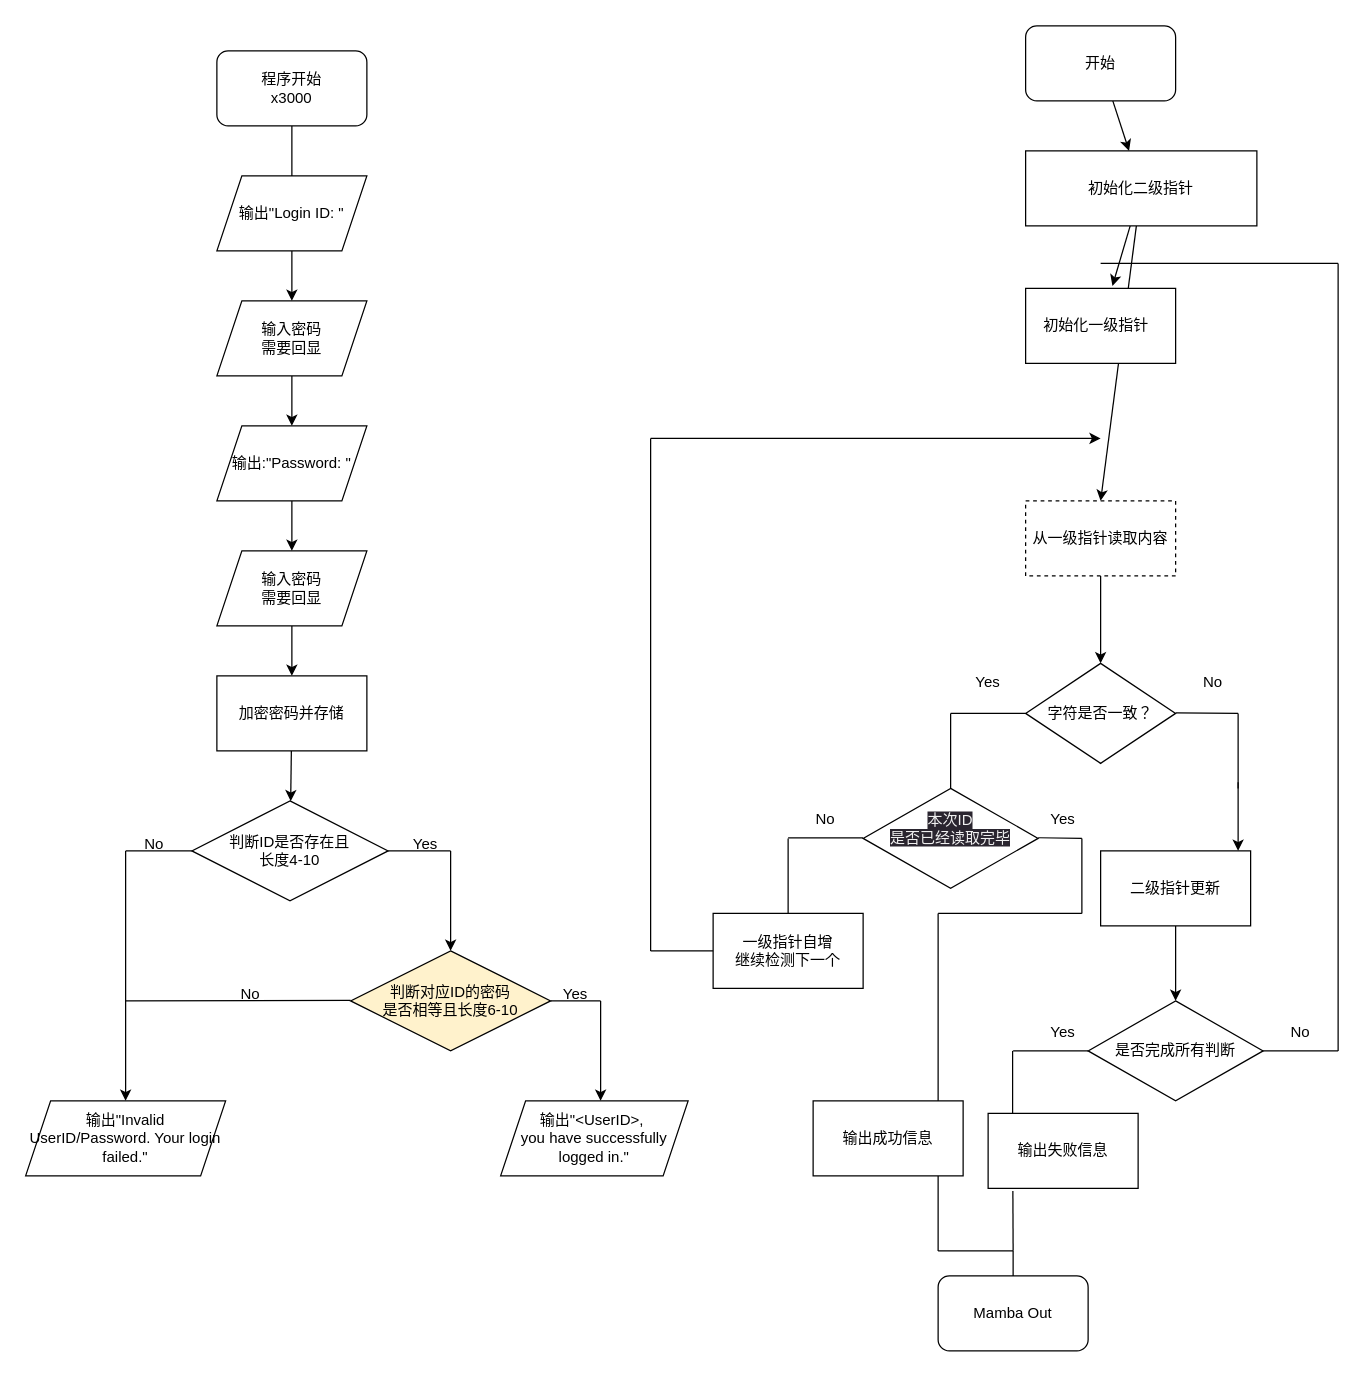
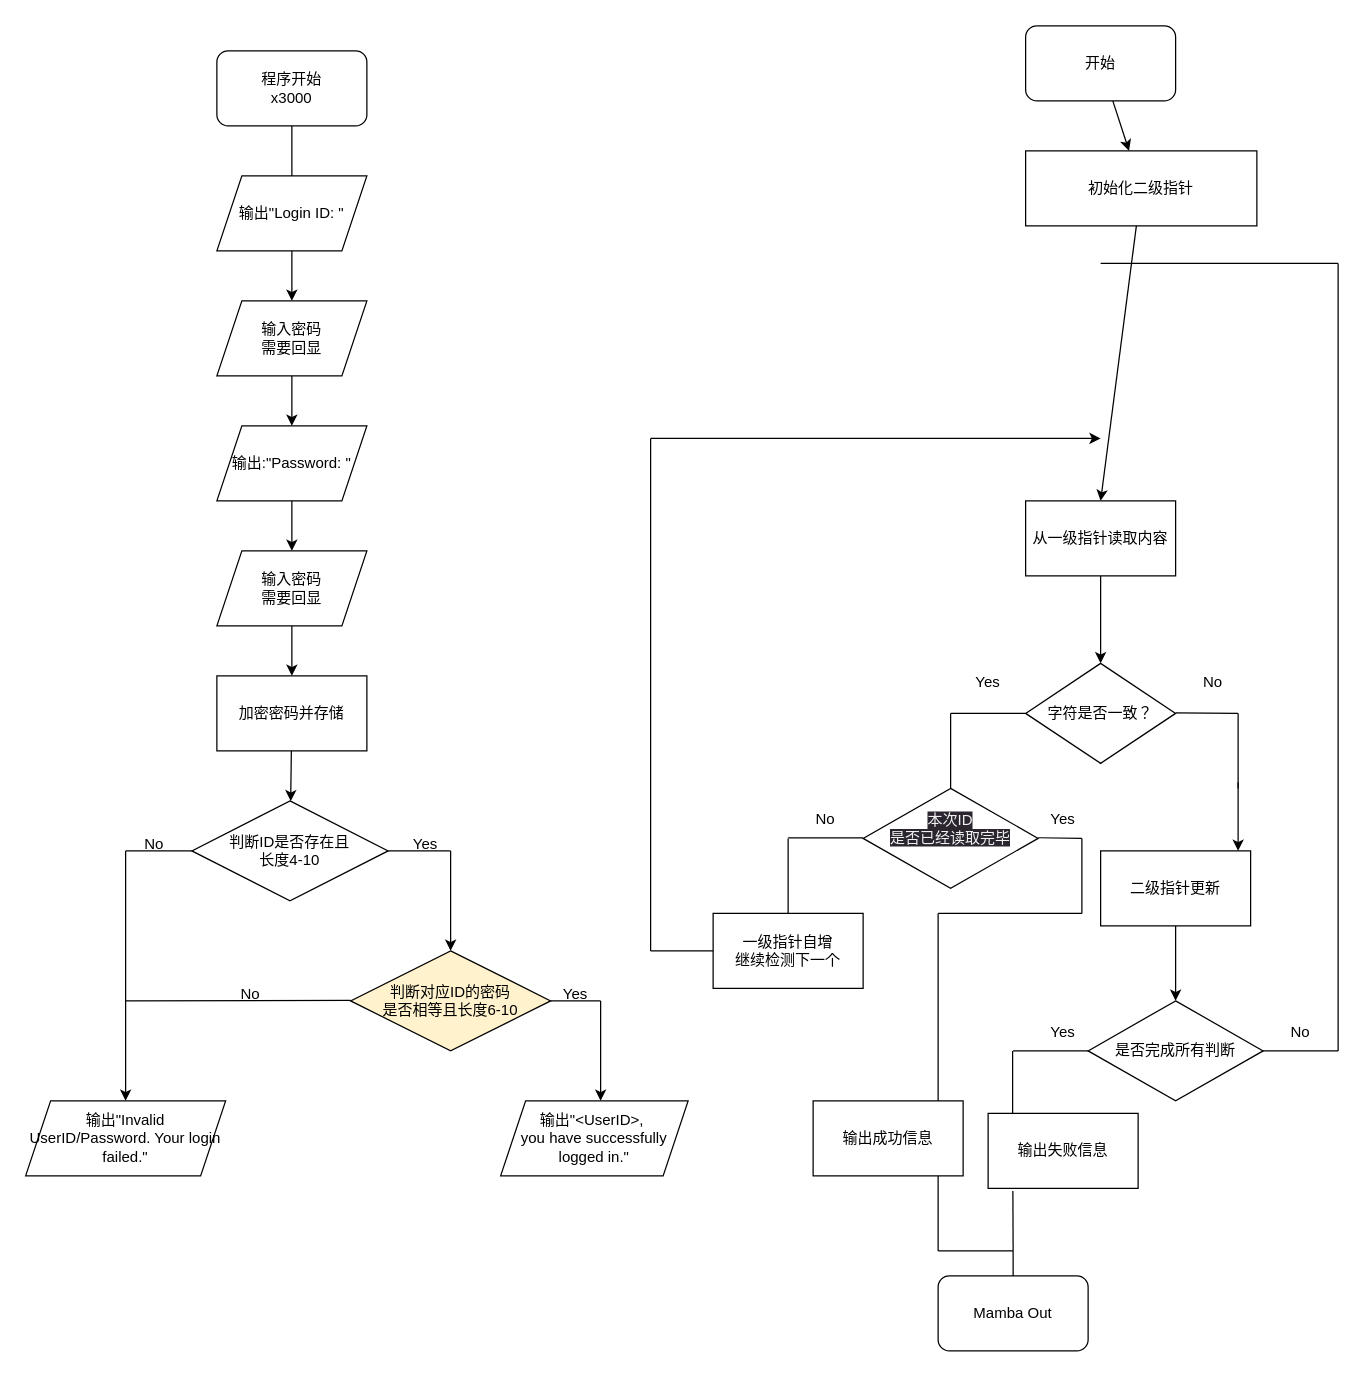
(1122, 252) -> none
(1101, 326) -> none
(1101, 538) -> (1101, 538)
